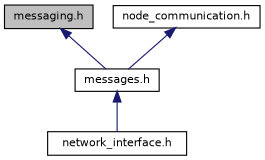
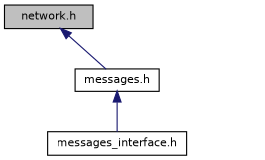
(49, 17) -> (49, 17)
(187, 17) -> none
(117, 143) -> (117, 143)
